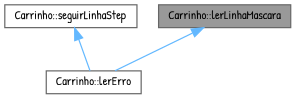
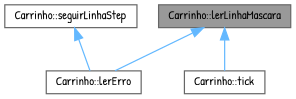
none -> (225, 82)
